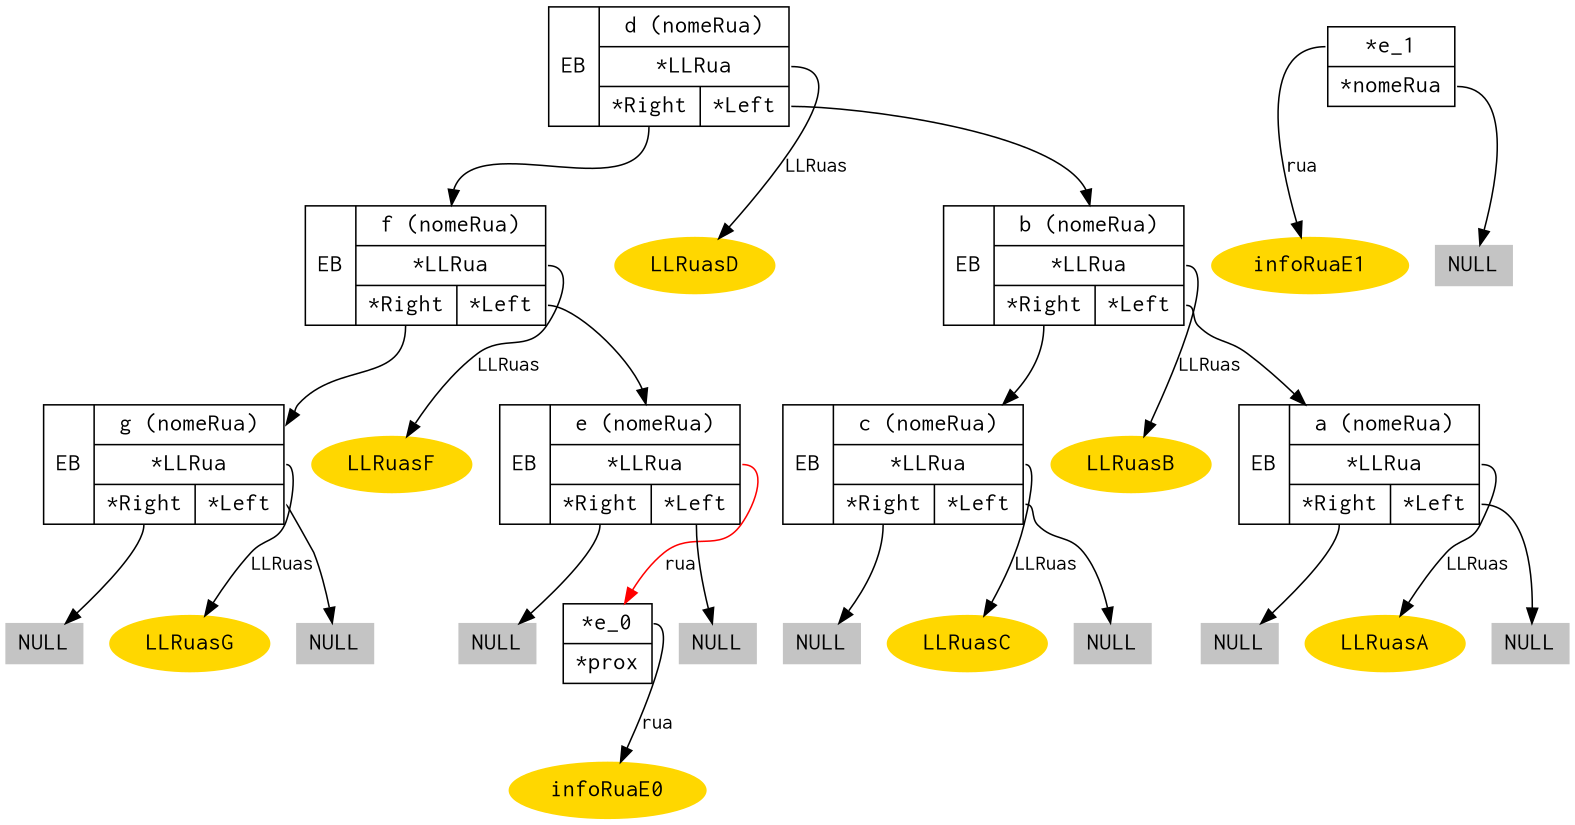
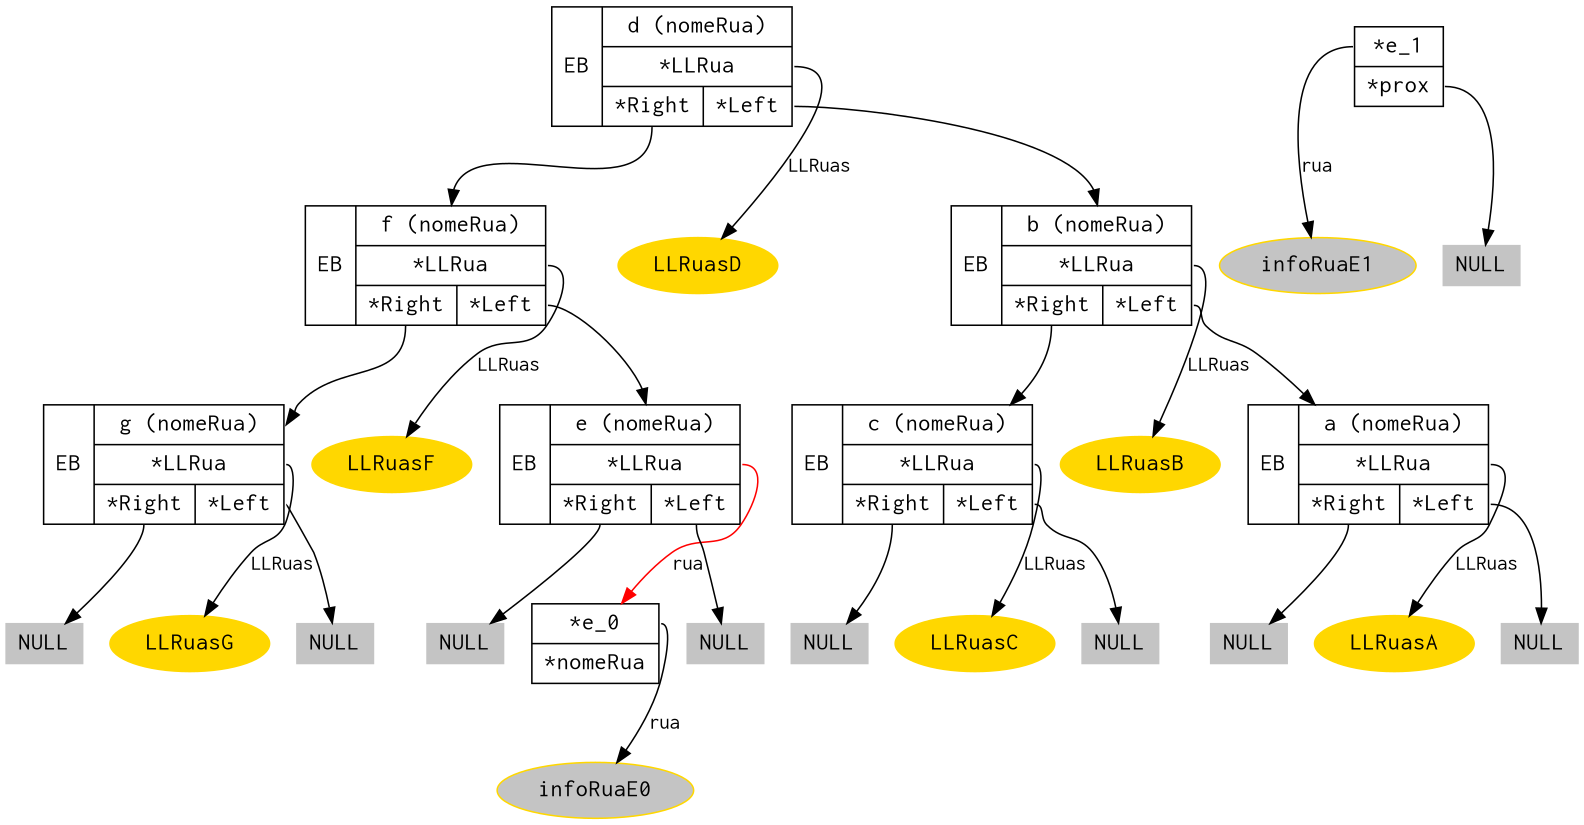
(1391, 85) -> (1399, 85)
(1310, 266) -> (1318, 266)
(608, 662) -> (595, 662)
(608, 790) -> (595, 790)
